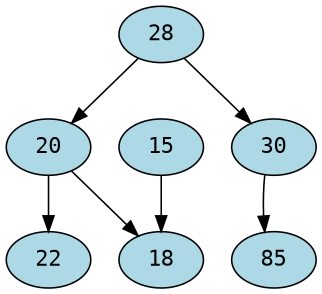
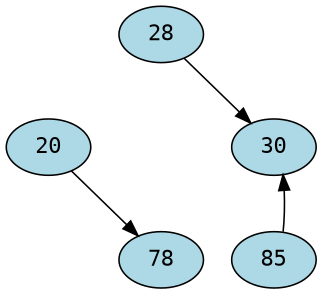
(111, 85) -> none
(161, 147) -> none
(263, 195) -> (284, 211)
(49, 260) -> none
(161, 260) -> (161, 260)
